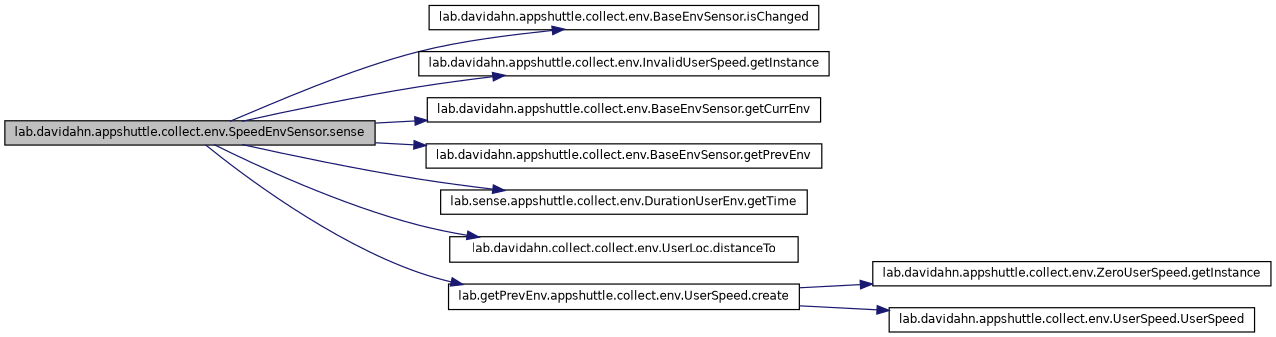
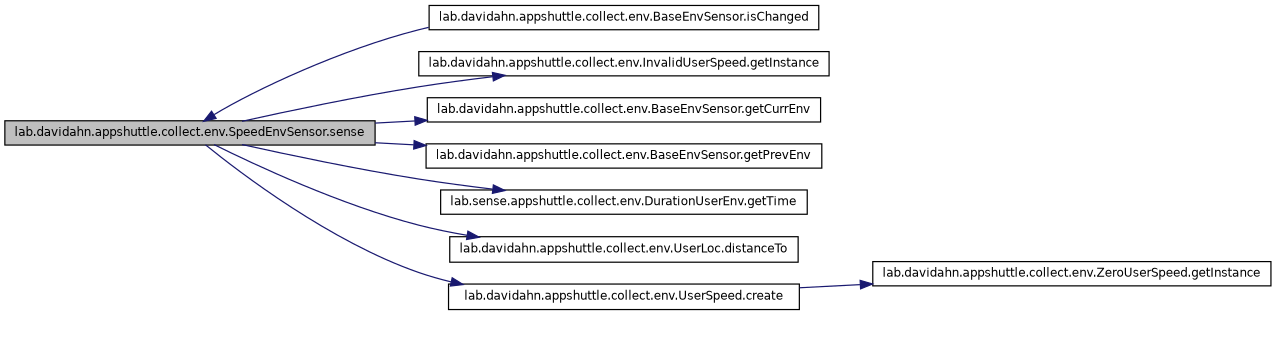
(387, 61) -> (319, 64)
(624, 249) -> (624, 249)
(624, 297) -> (624, 297)
(1072, 320) -> none
